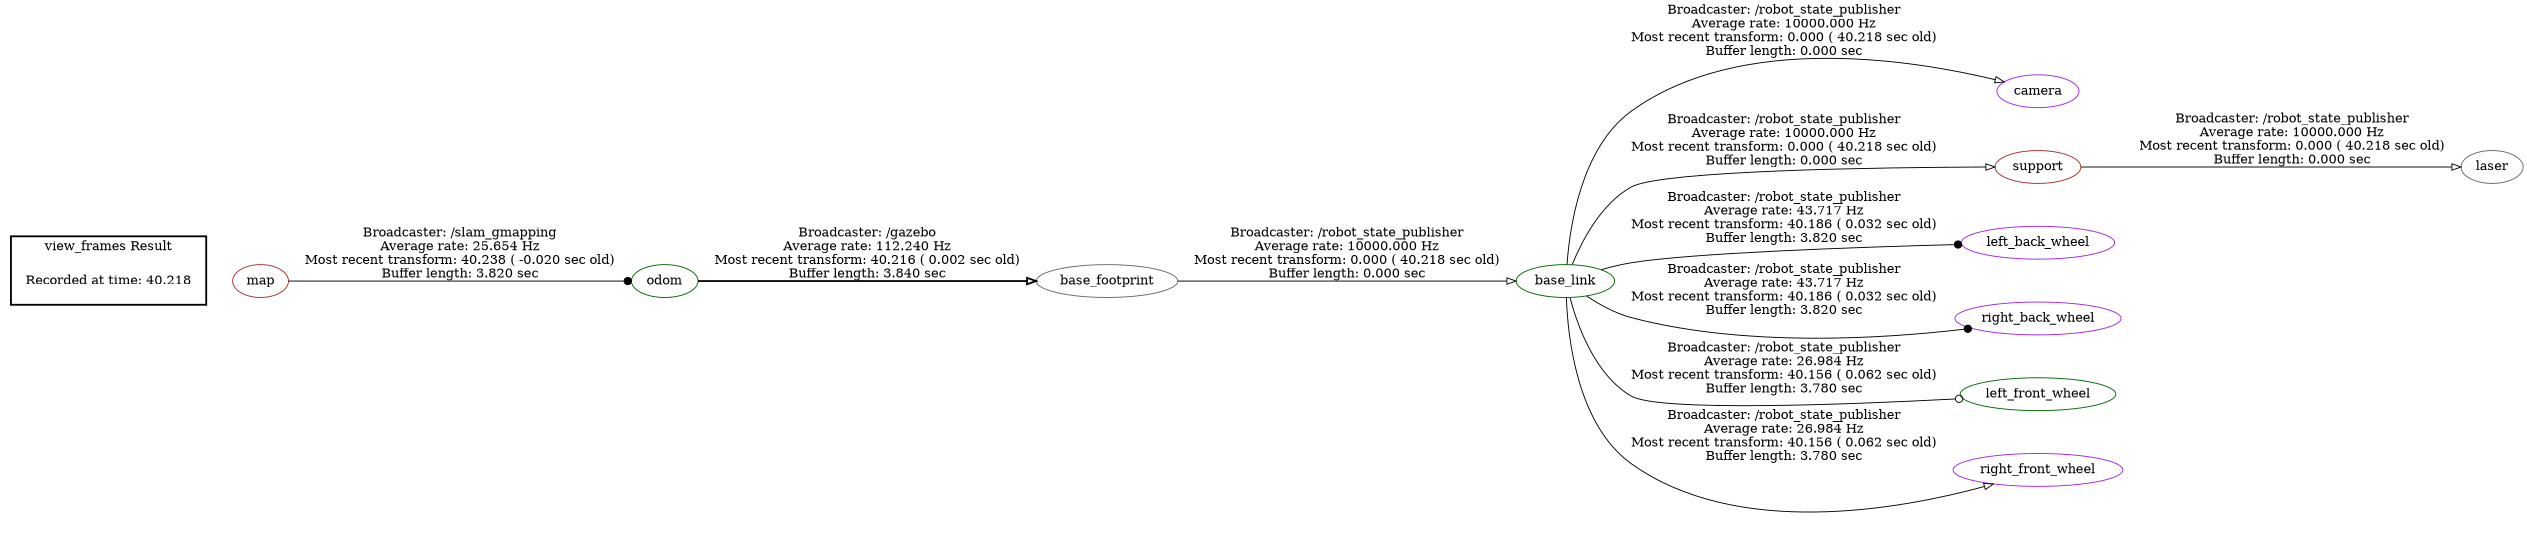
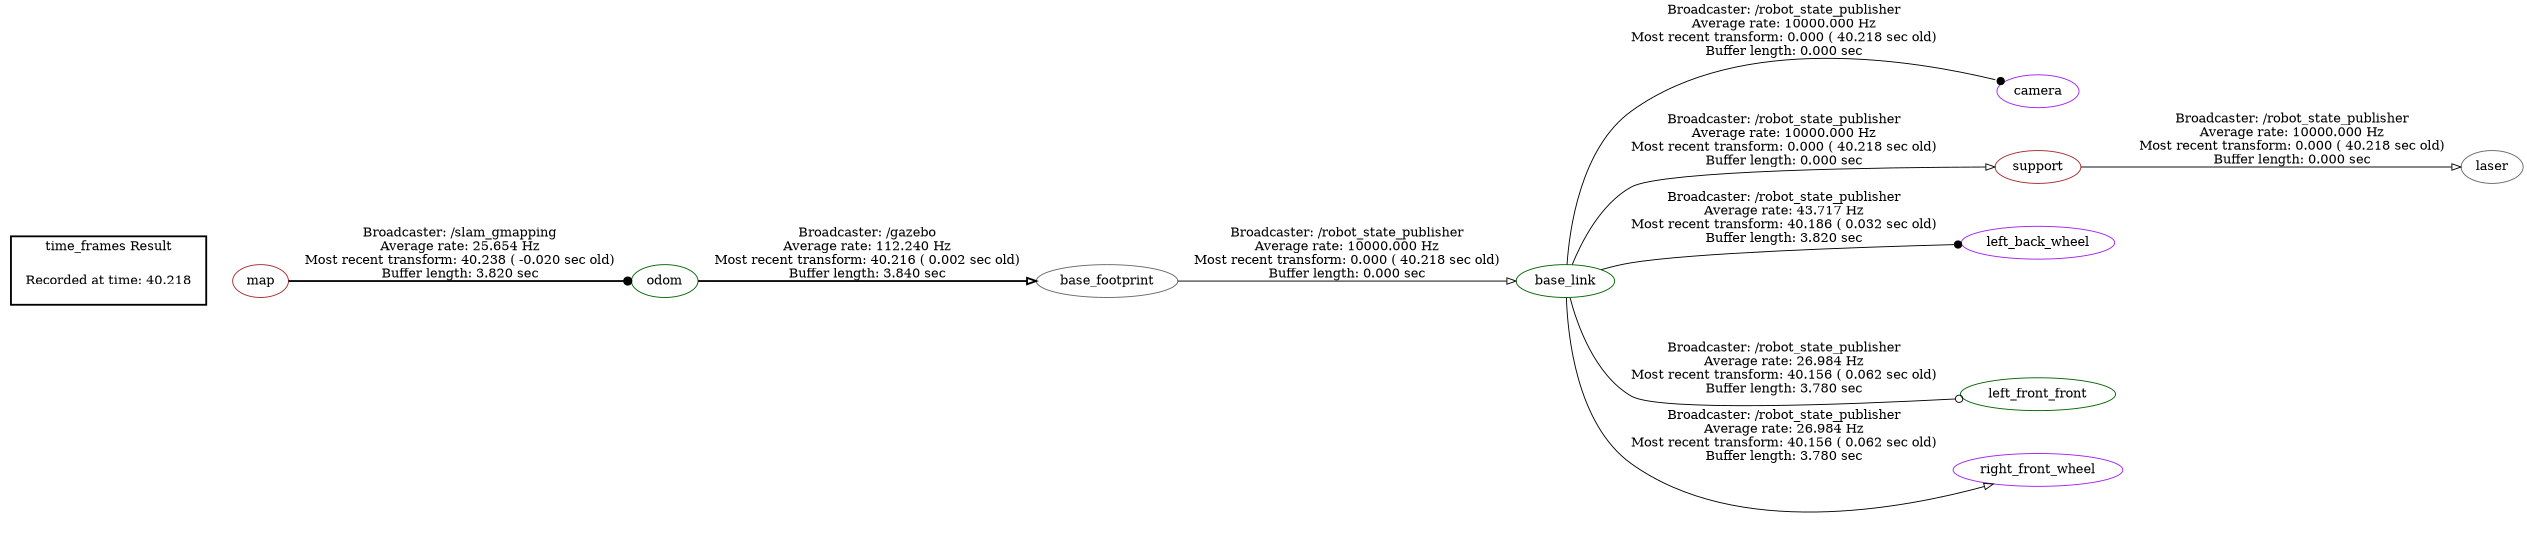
(1724, 70) -> (1724, 70)
(109, 247) -> (109, 247)
(456, 281) -> (456, 281)
(2038, 318) -> none
(2038, 394) -> (2038, 394)
